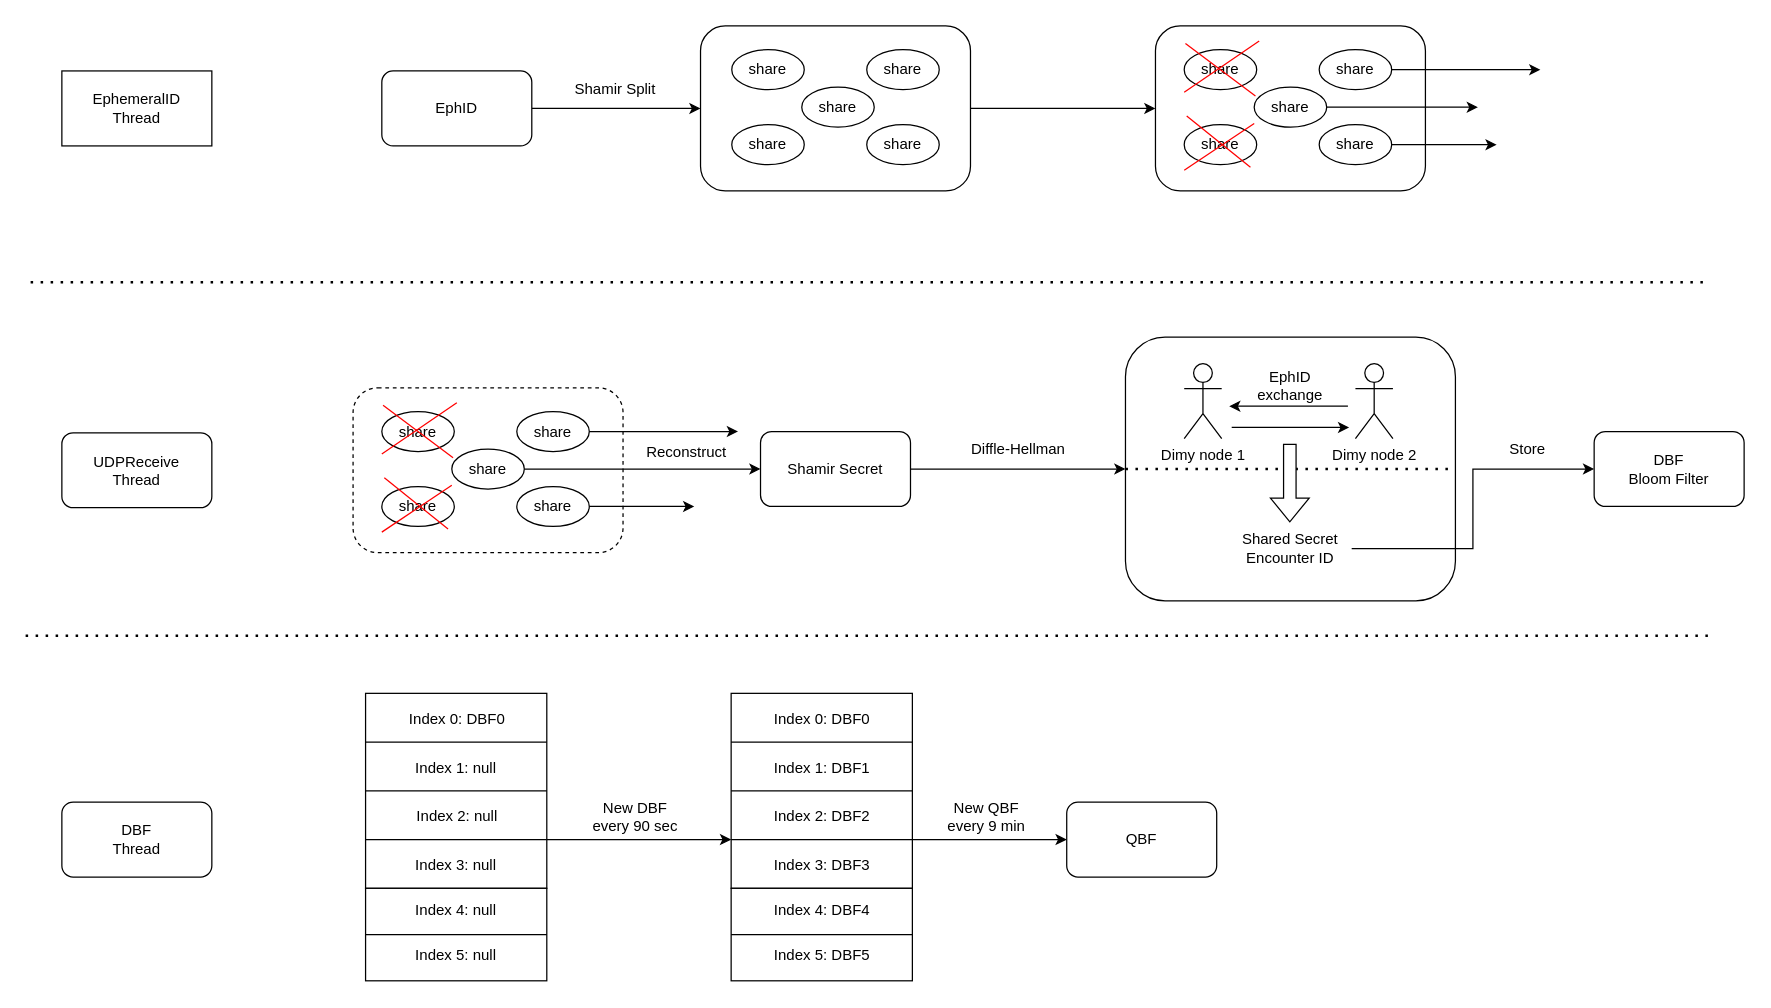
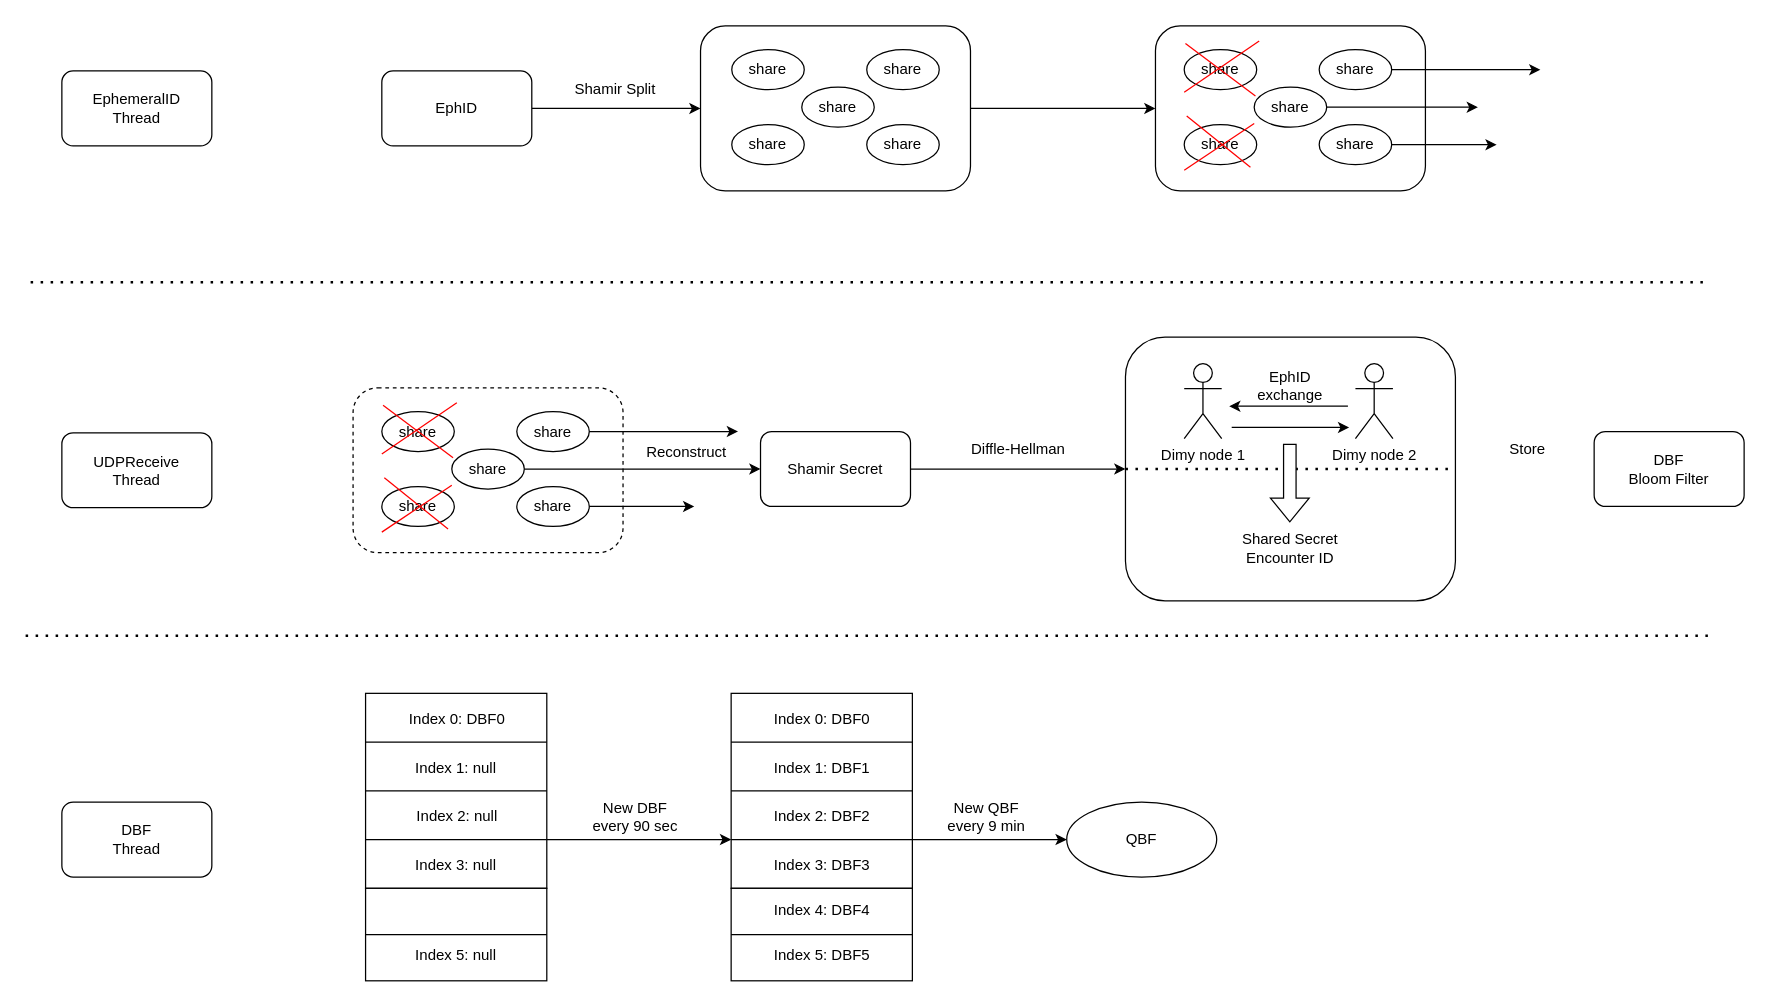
(137, 108) -> (137, 108)
(1473, 513) -> none
(1142, 839) -> (1142, 839)
(456, 911) -> none
